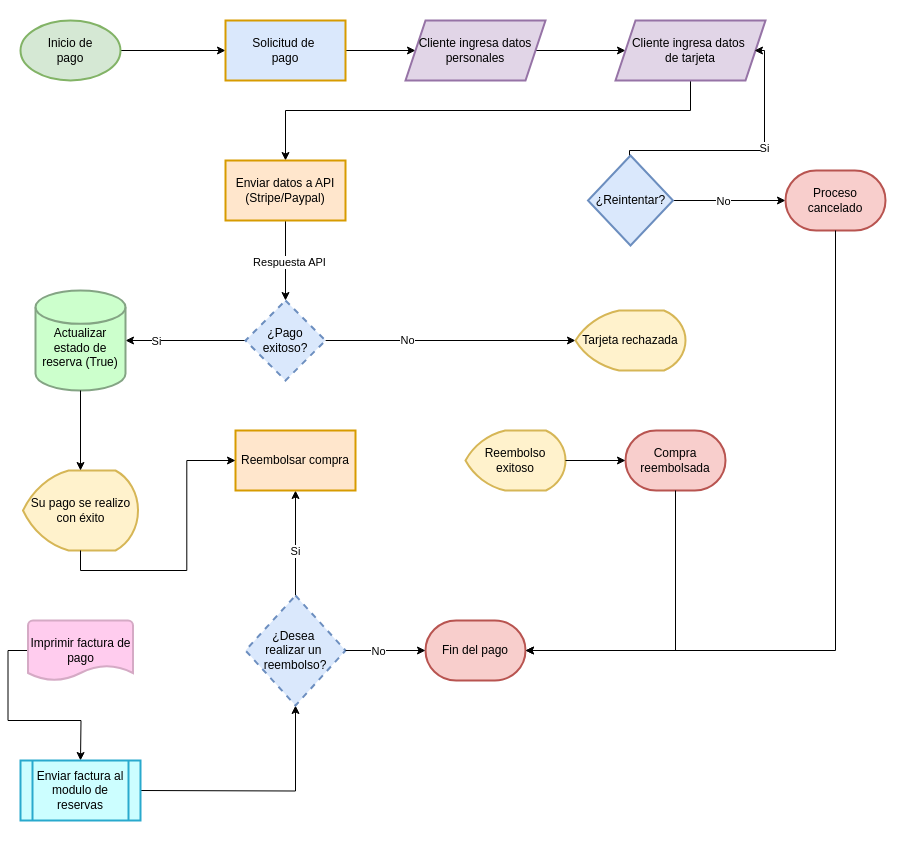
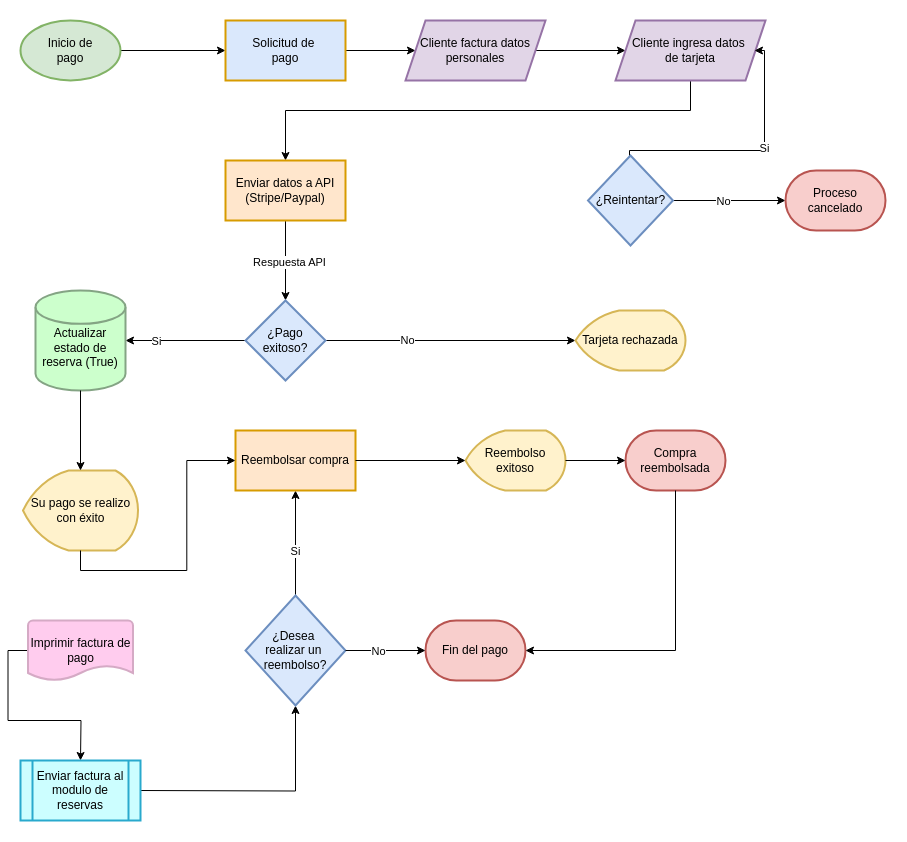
(476, 51) -> (476, 51)
(286, 341) -> (286, 341)
none -> (407, 461)
(836, 520) -> none
(296, 651) -> (296, 651)
